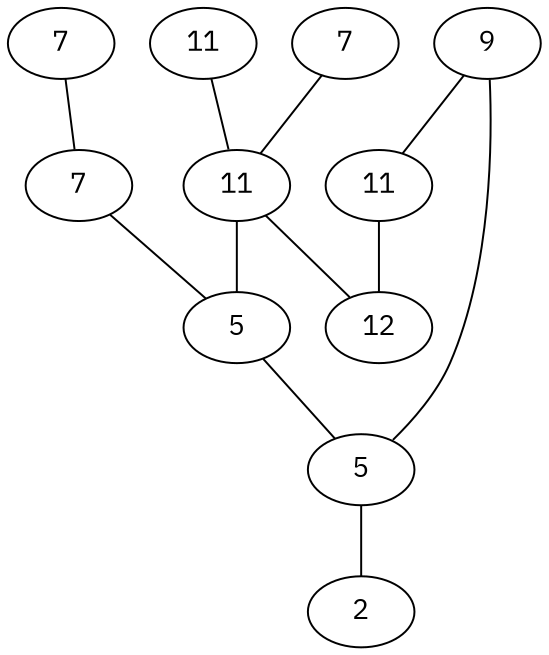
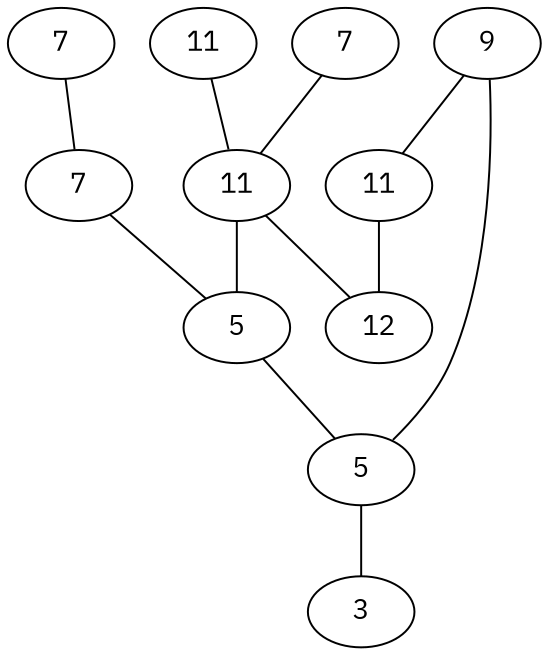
(361, 612) -> (361, 612)
